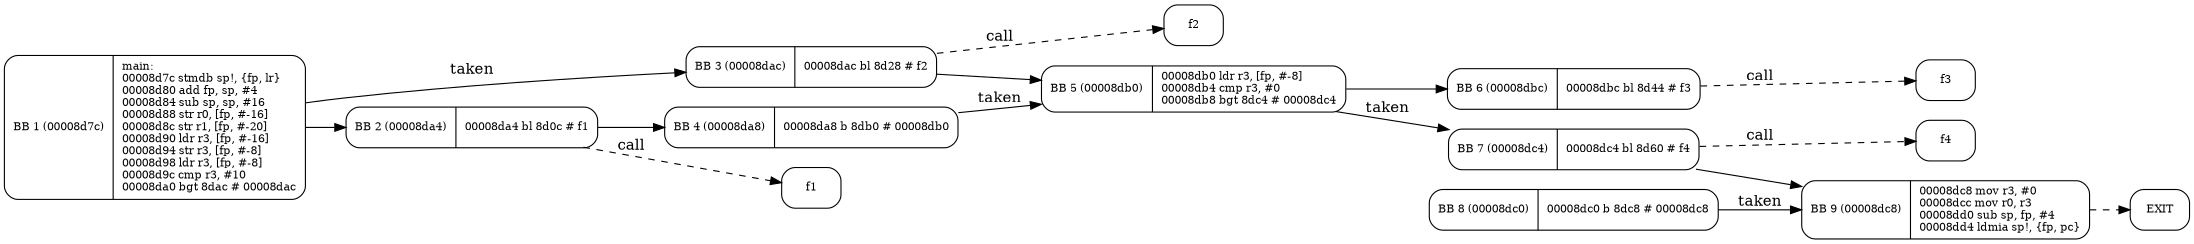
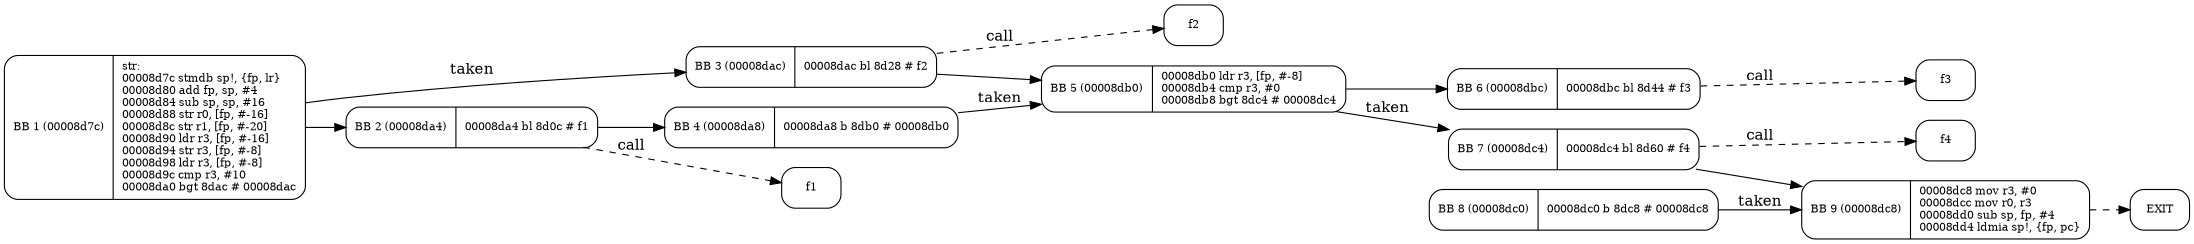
(138, 66) -> (131, 66)
